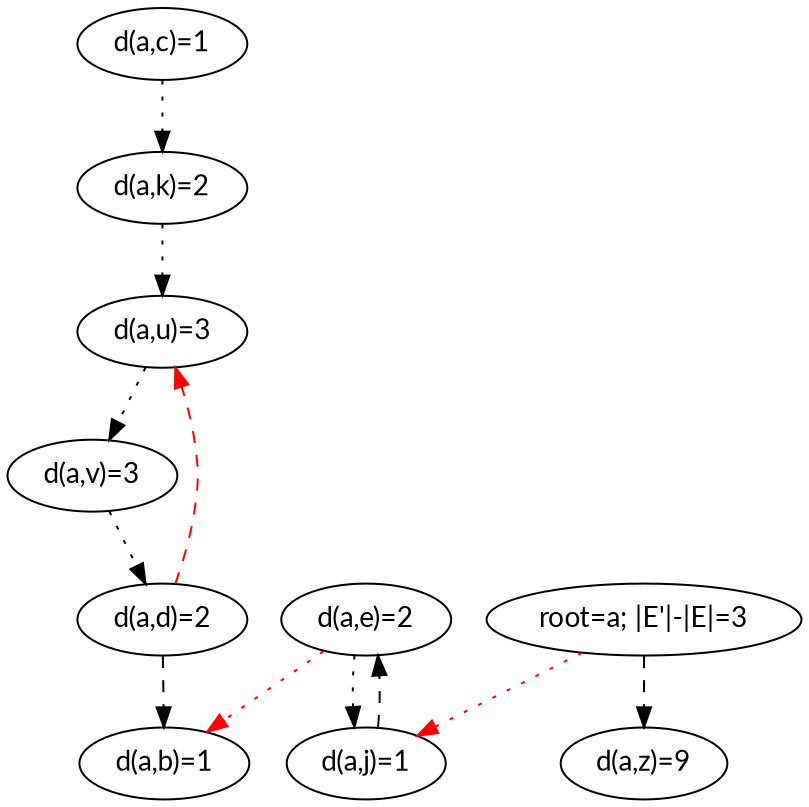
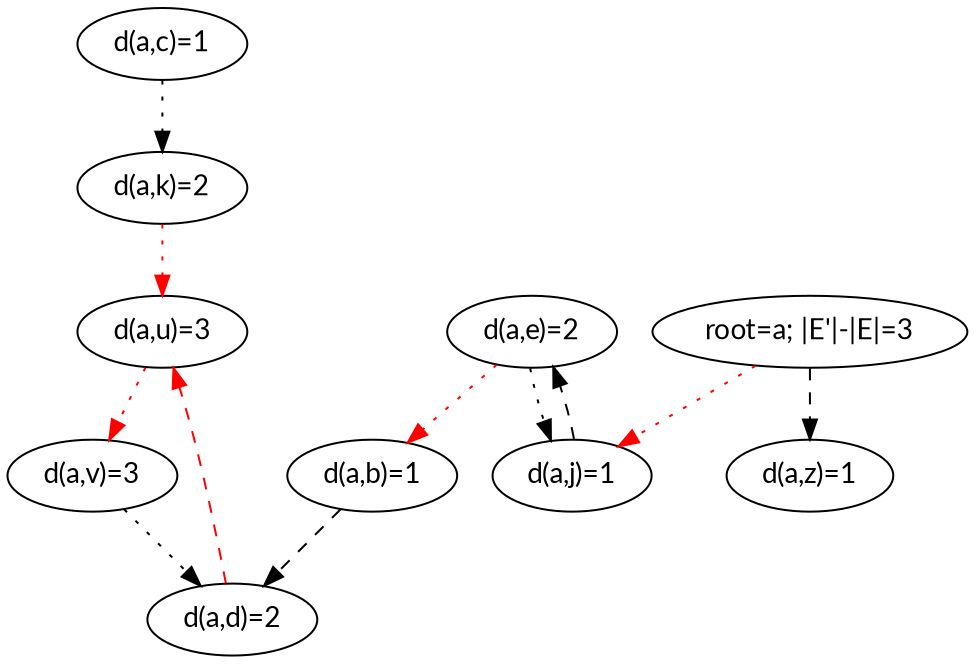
(162, 250) -> (162, 250)
(132, 395) -> (132, 395)
(163, 682) -> (309, 541)
(644, 763) -> (810, 476)
